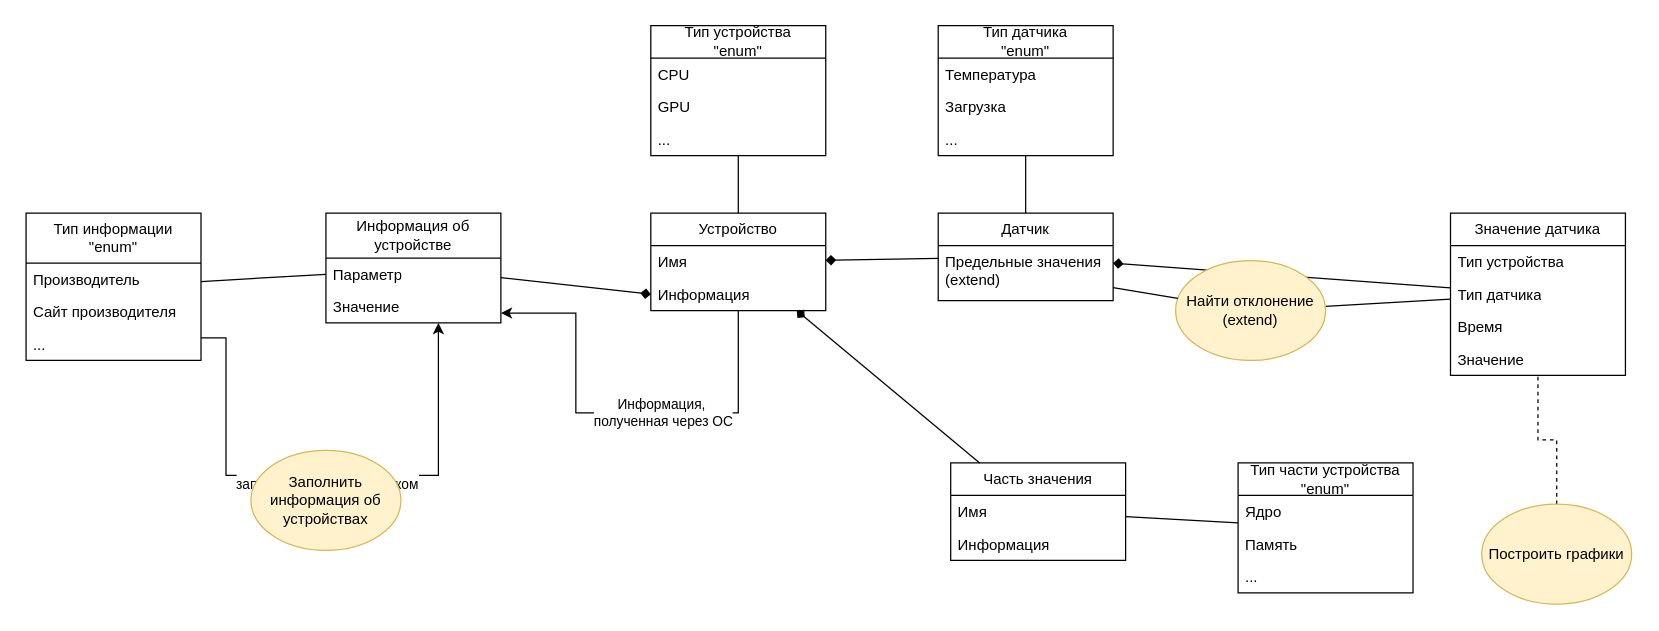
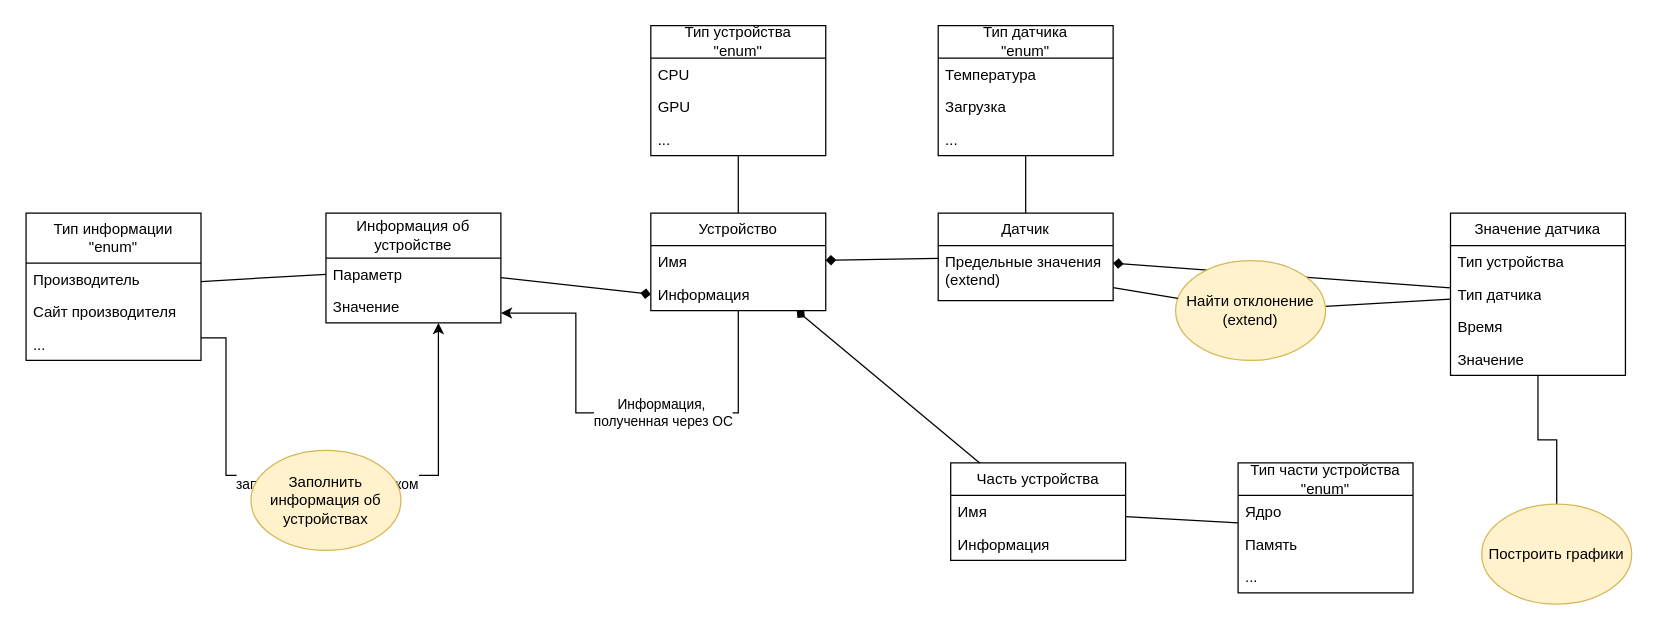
(1546, 440) -> (1546, 440)
(1038, 479) -> (1038, 479)
